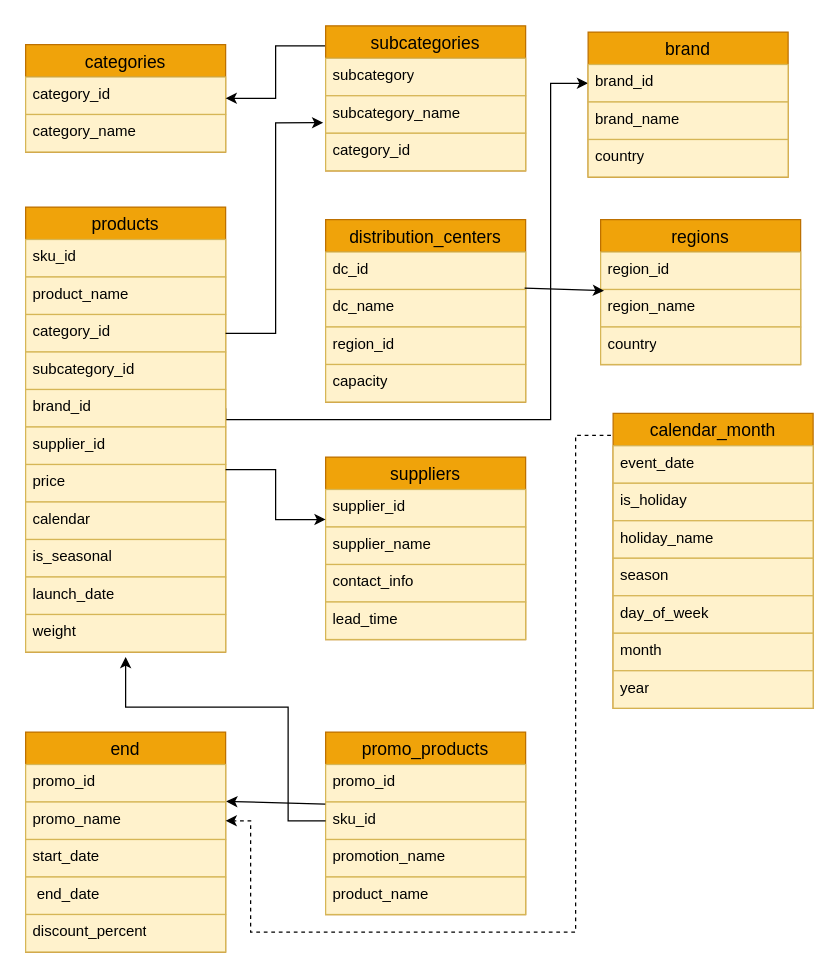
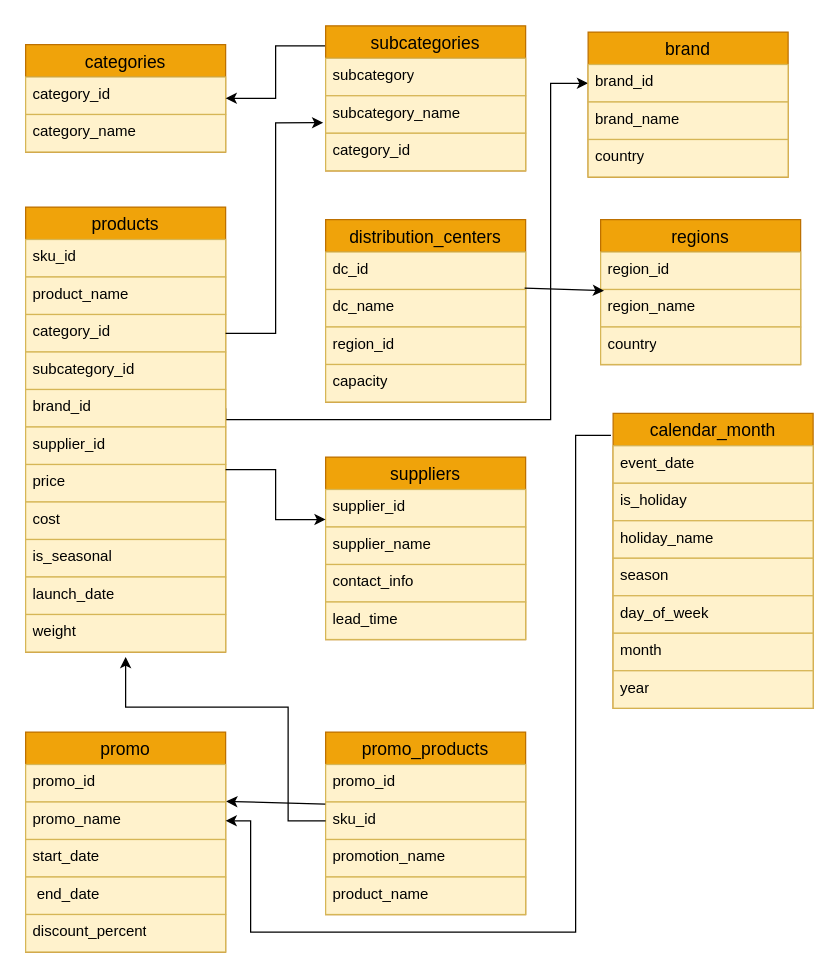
(65, 520) -> (50, 520)
(125, 749) -> (125, 749)
(576, 894) -> (576, 894)
